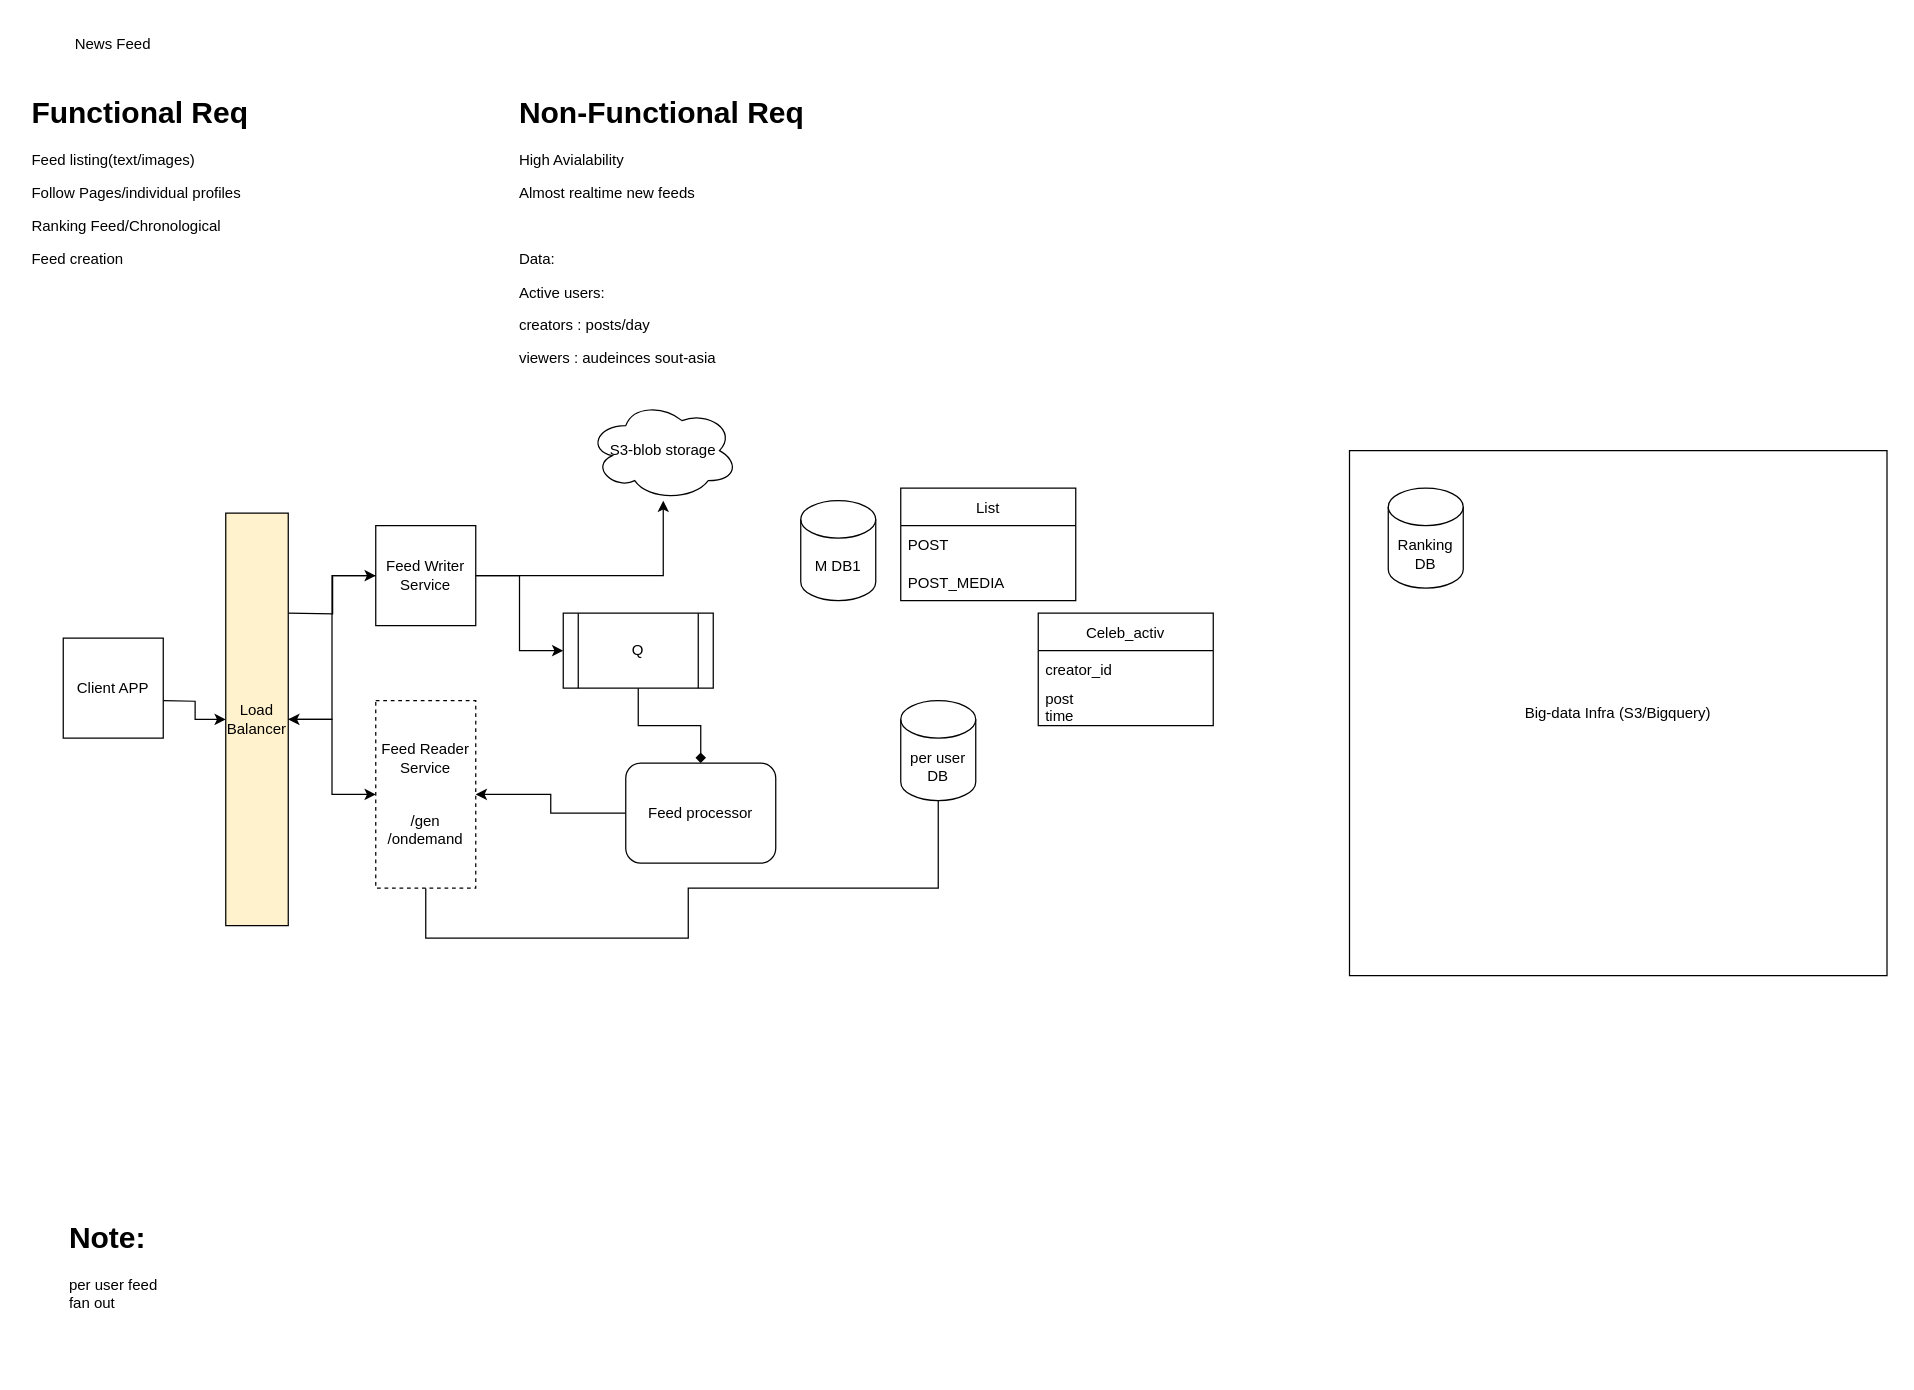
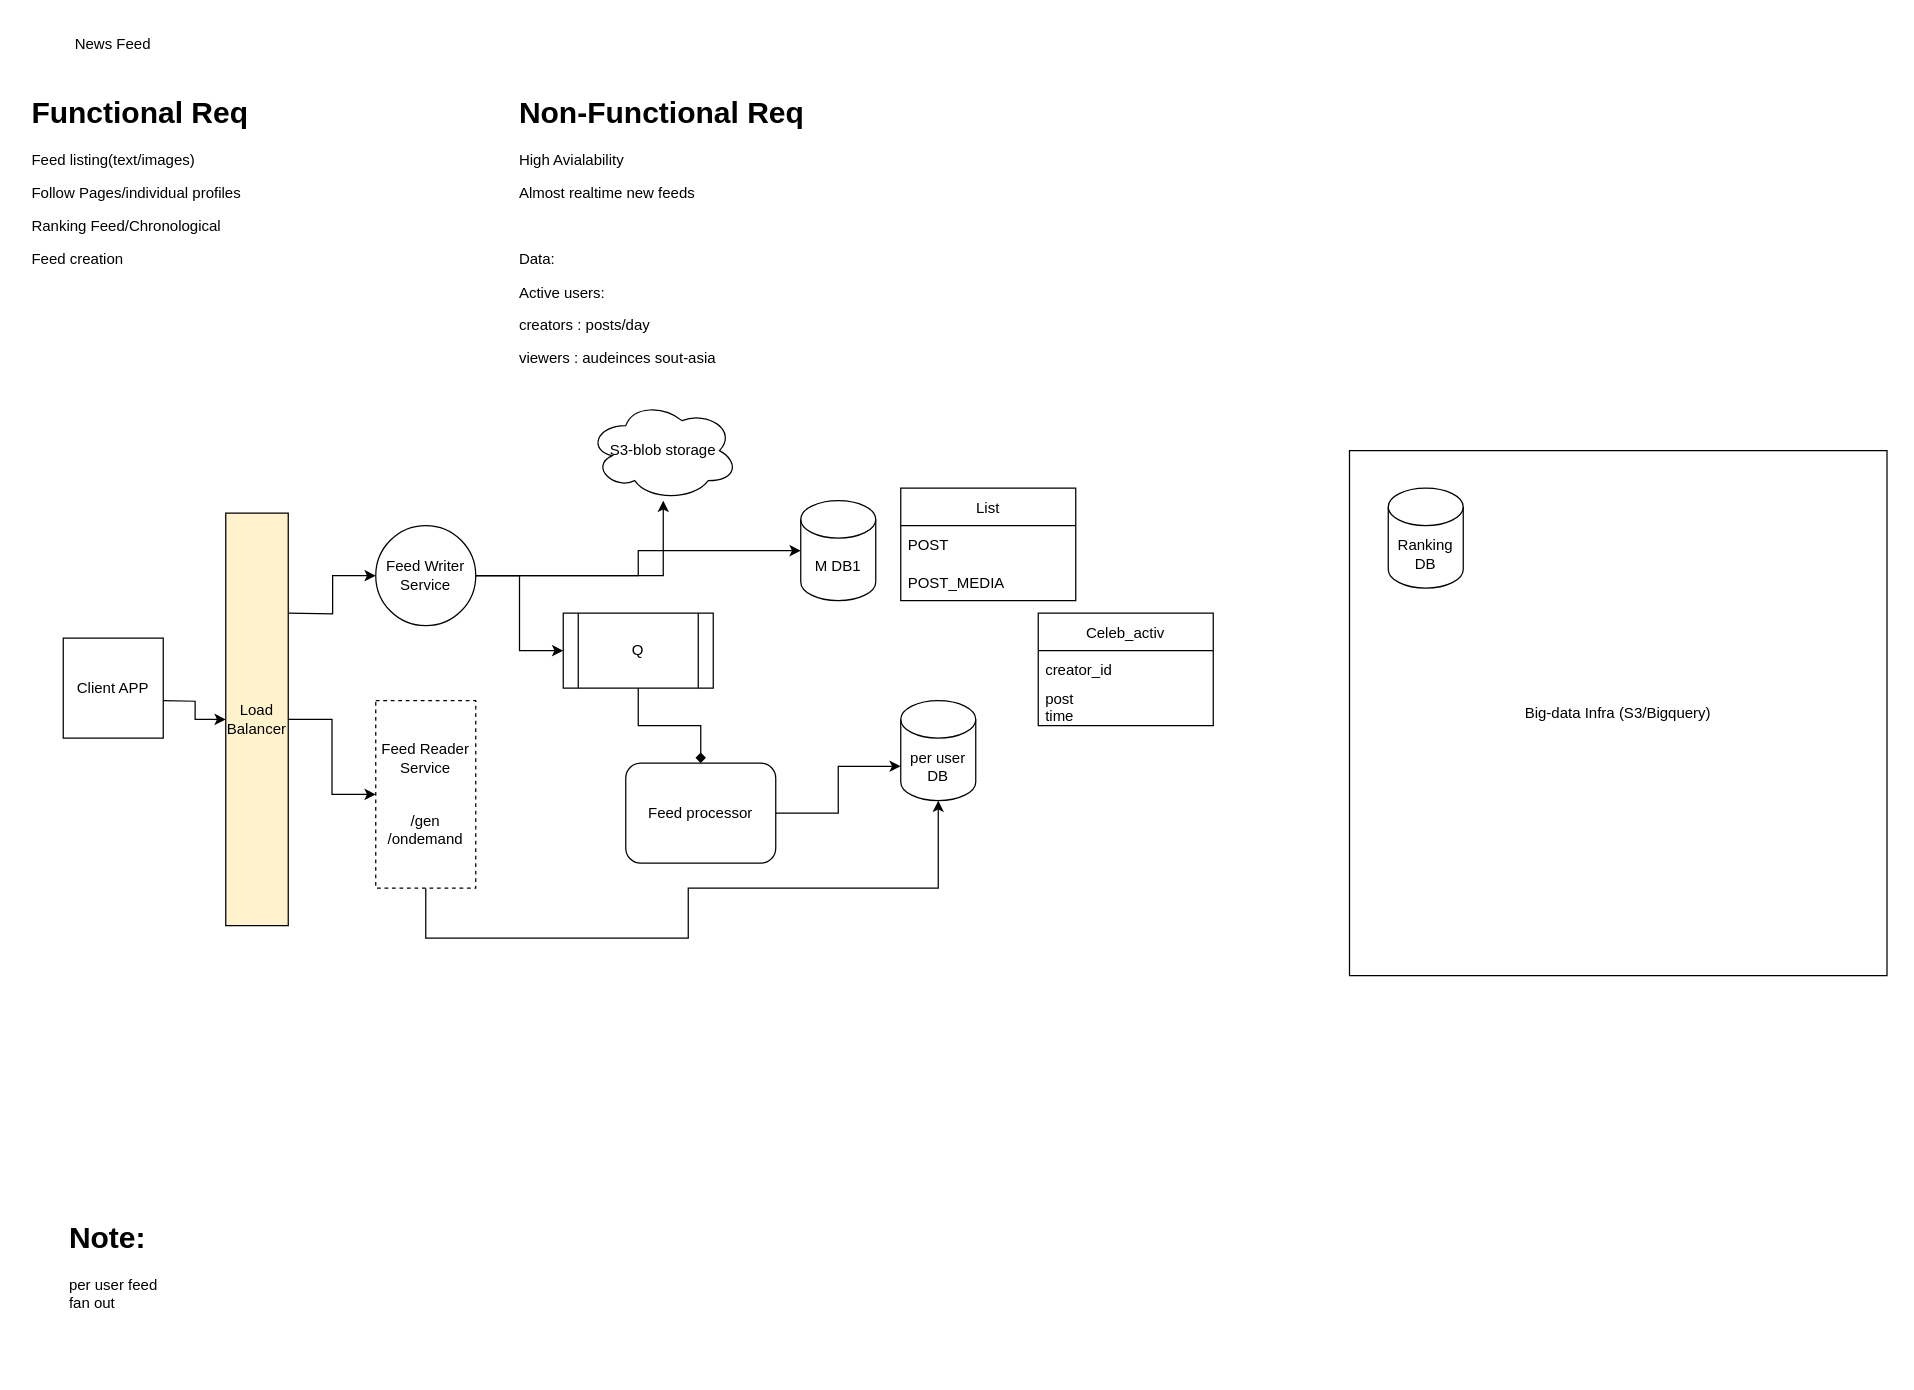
(426, 576) -> (426, 576)
(332, 667) -> (704, 551)
(938, 807) -> (938, 811)
(551, 808) -> (838, 794)
